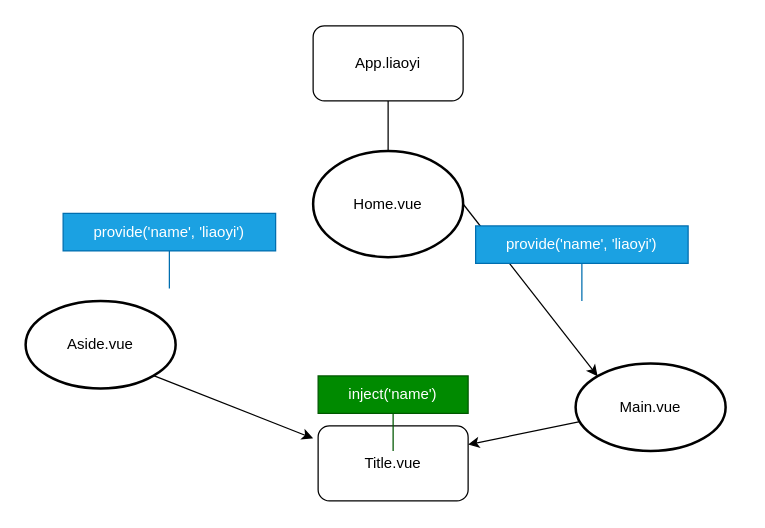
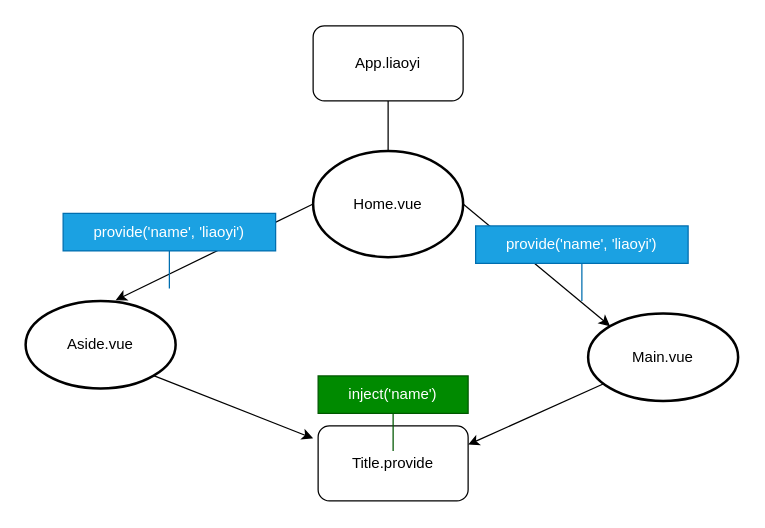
none -> (170, 274)
(651, 407) -> (663, 357)
(393, 463) -> (393, 463)
